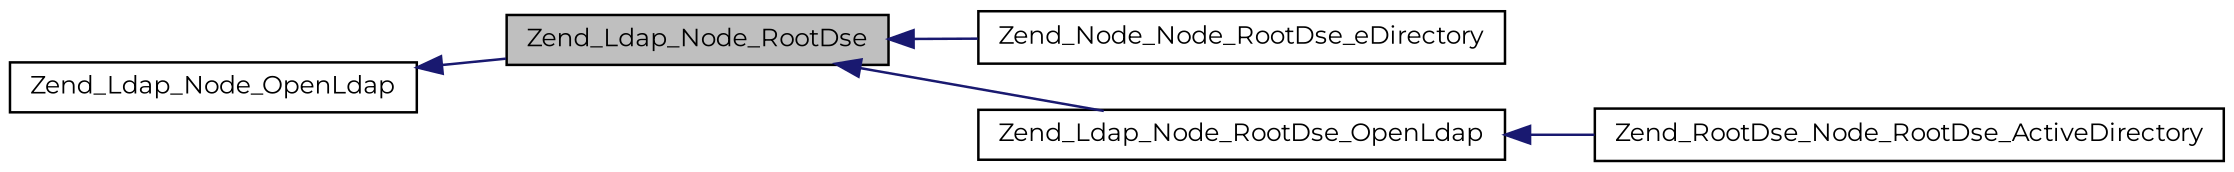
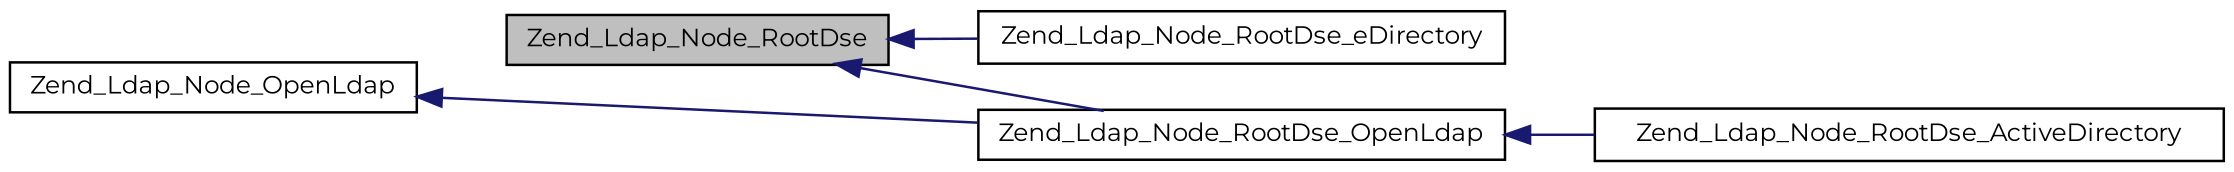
(1242, 37) -> (1242, 37)
(474, 62) -> (710, 110)
(1909, 135) -> (1909, 135)
